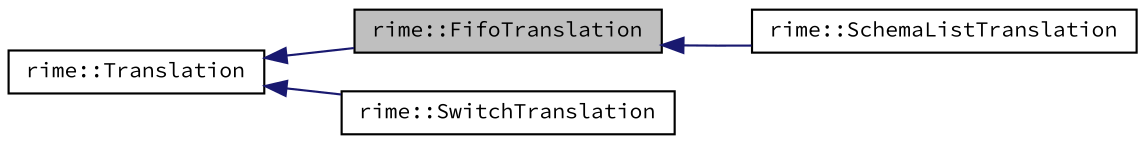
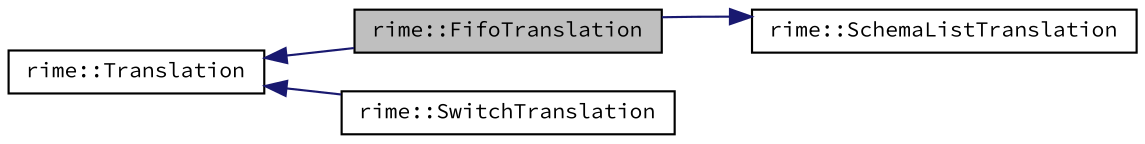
(718, 46) -> (696, 17)
